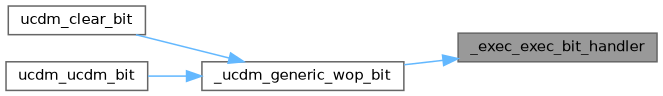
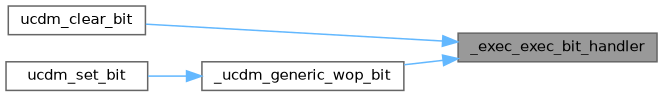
(183, 46) -> (294, 33)
(77, 76) -> (77, 76)
